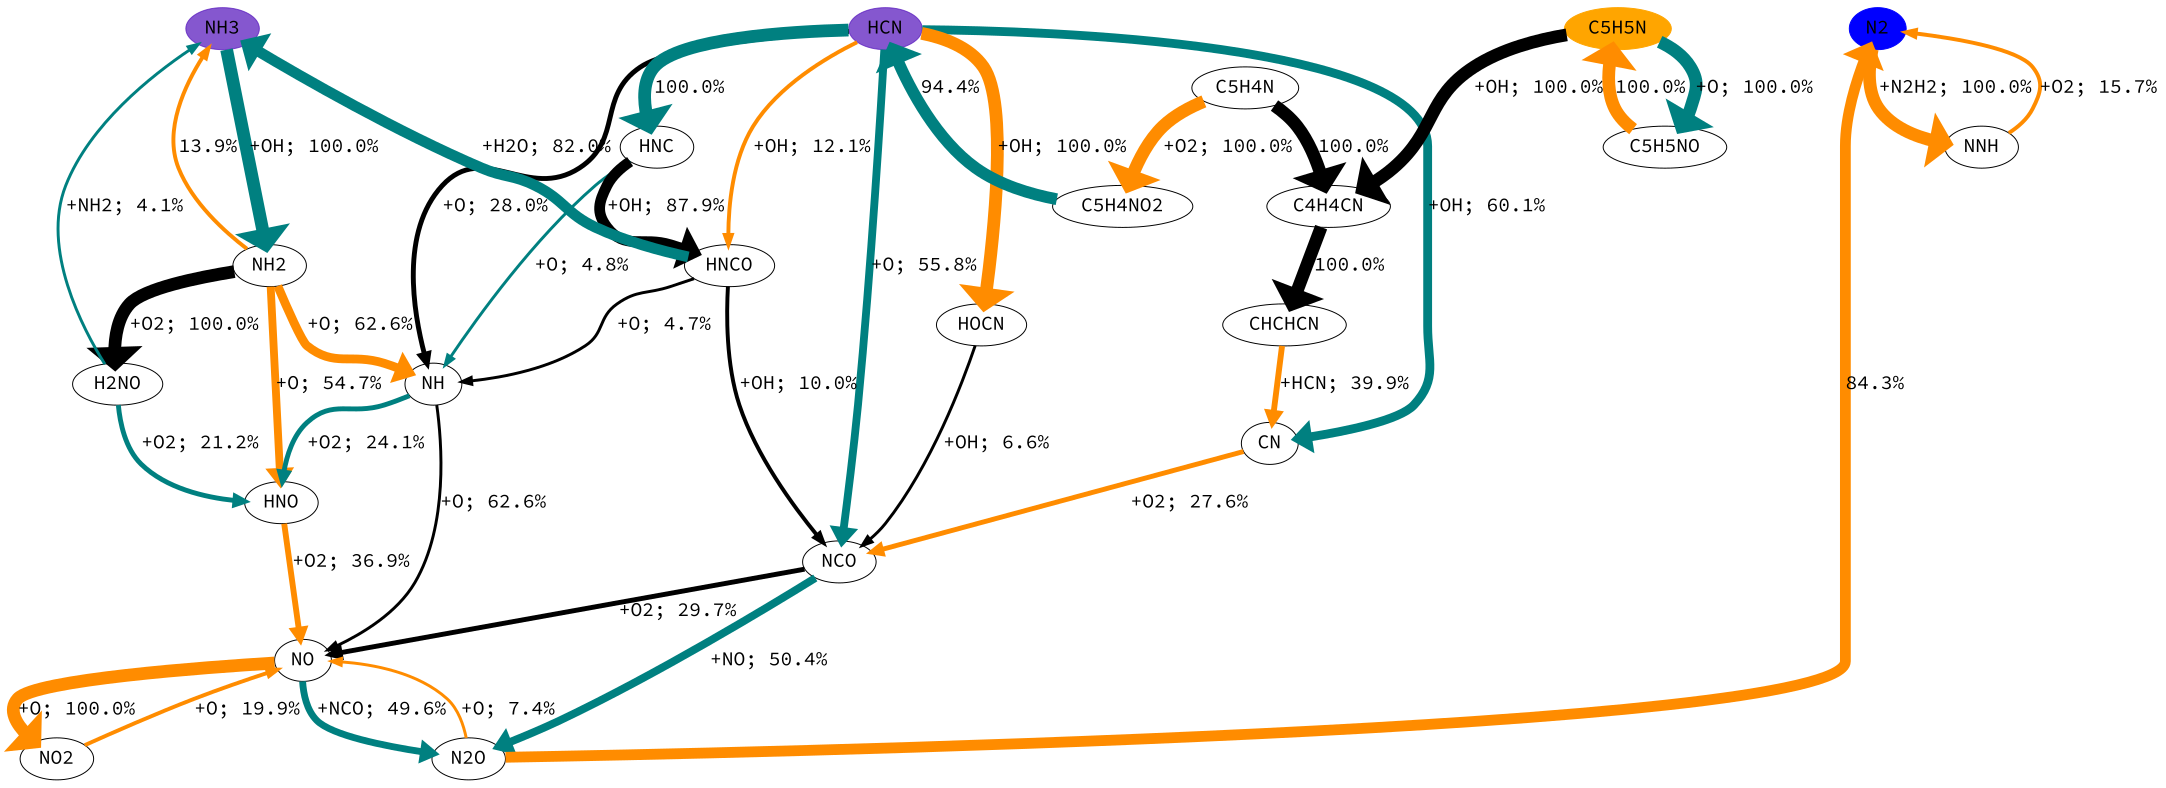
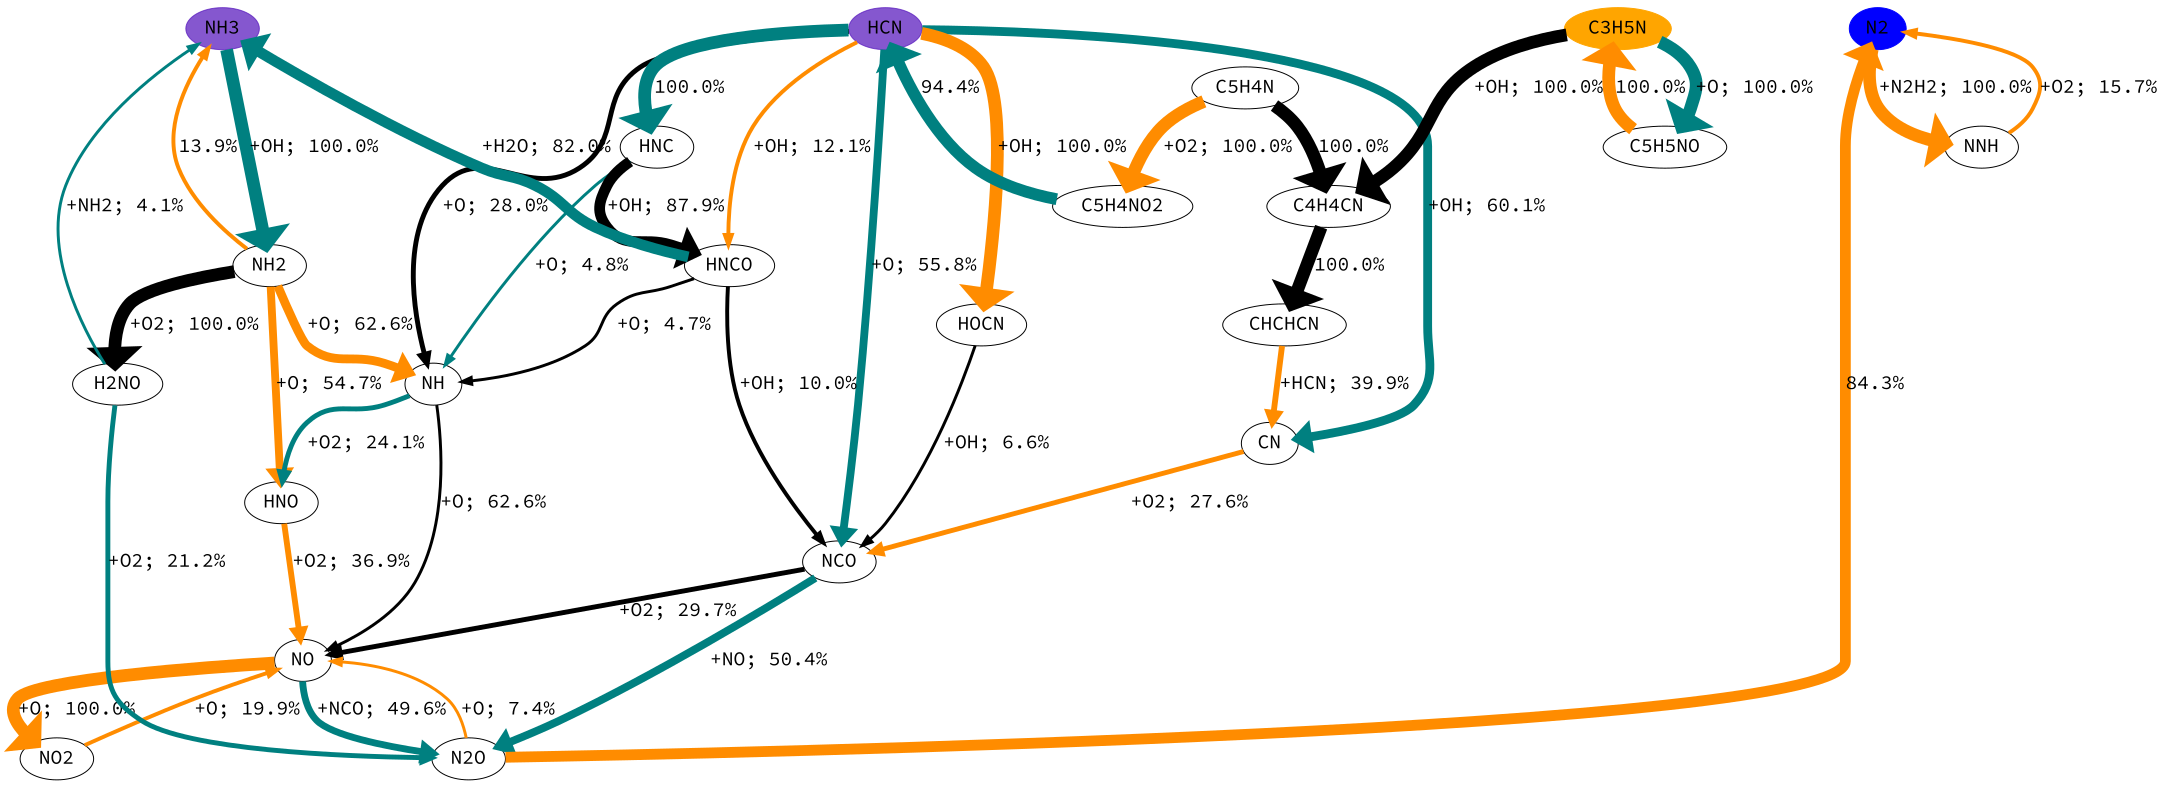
(1618, 29) -> (1618, 29)
(156, 476) -> (124, 707)
